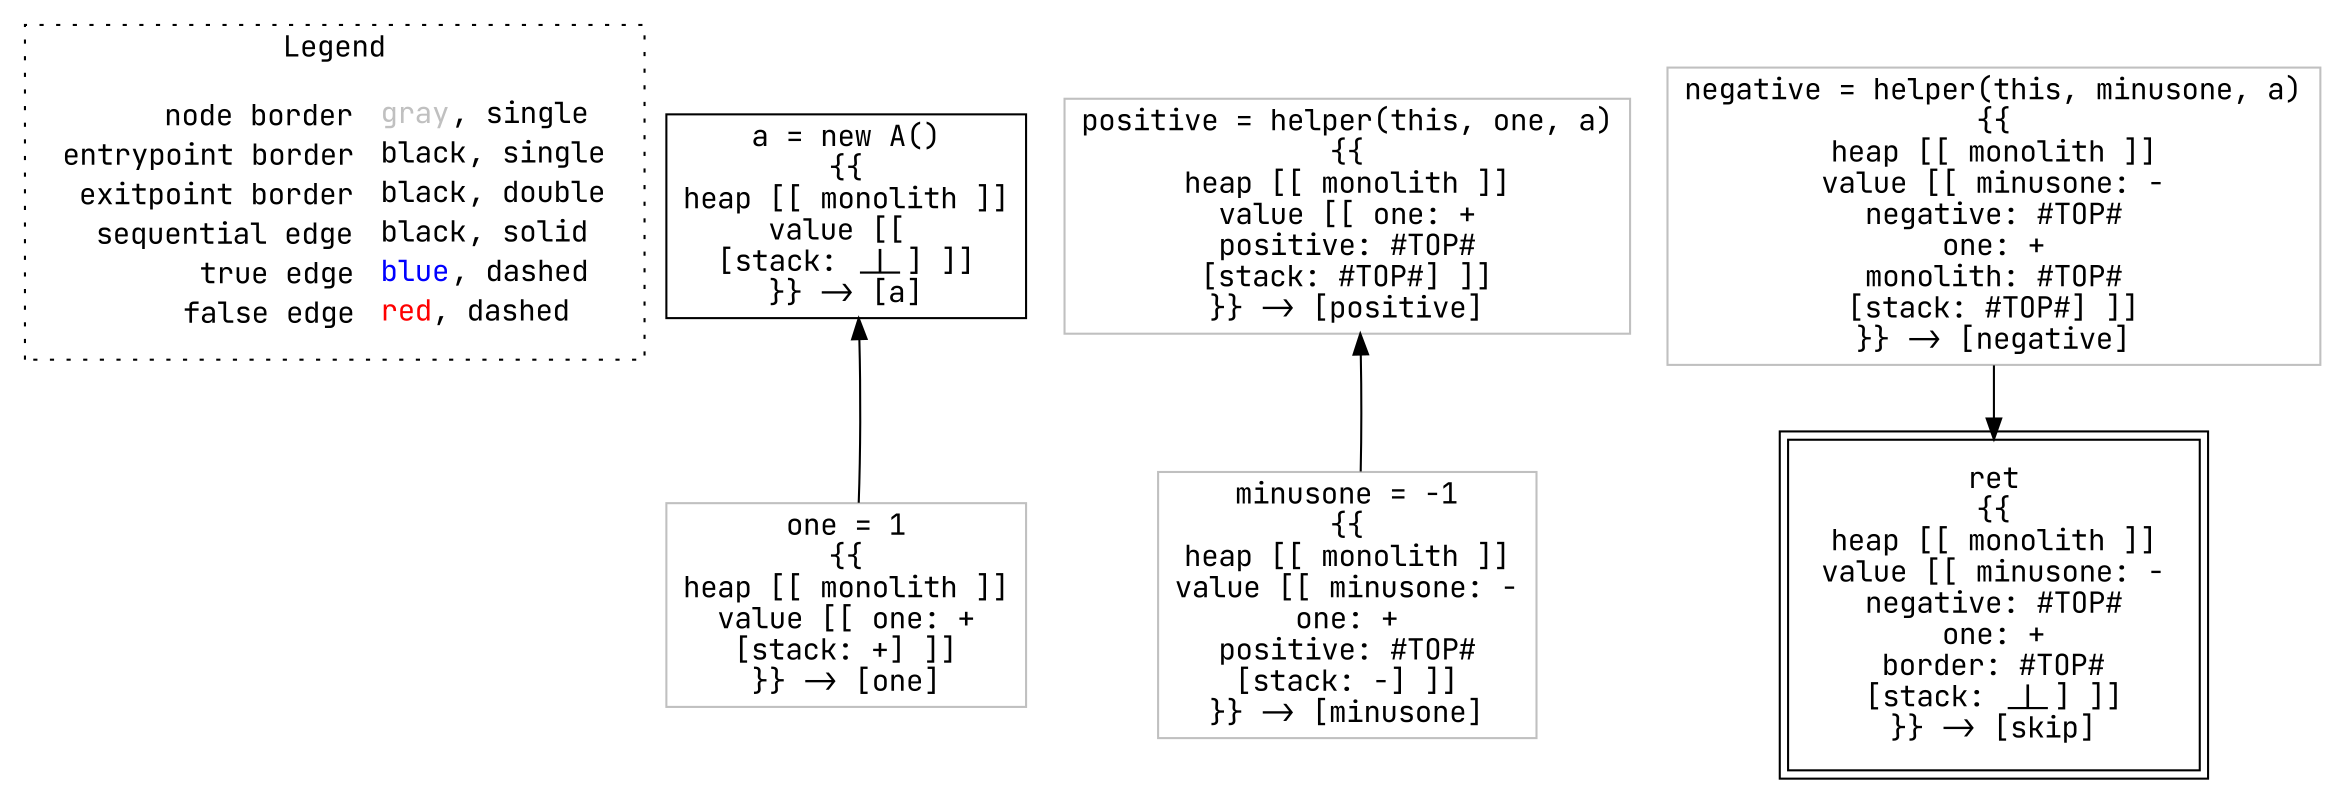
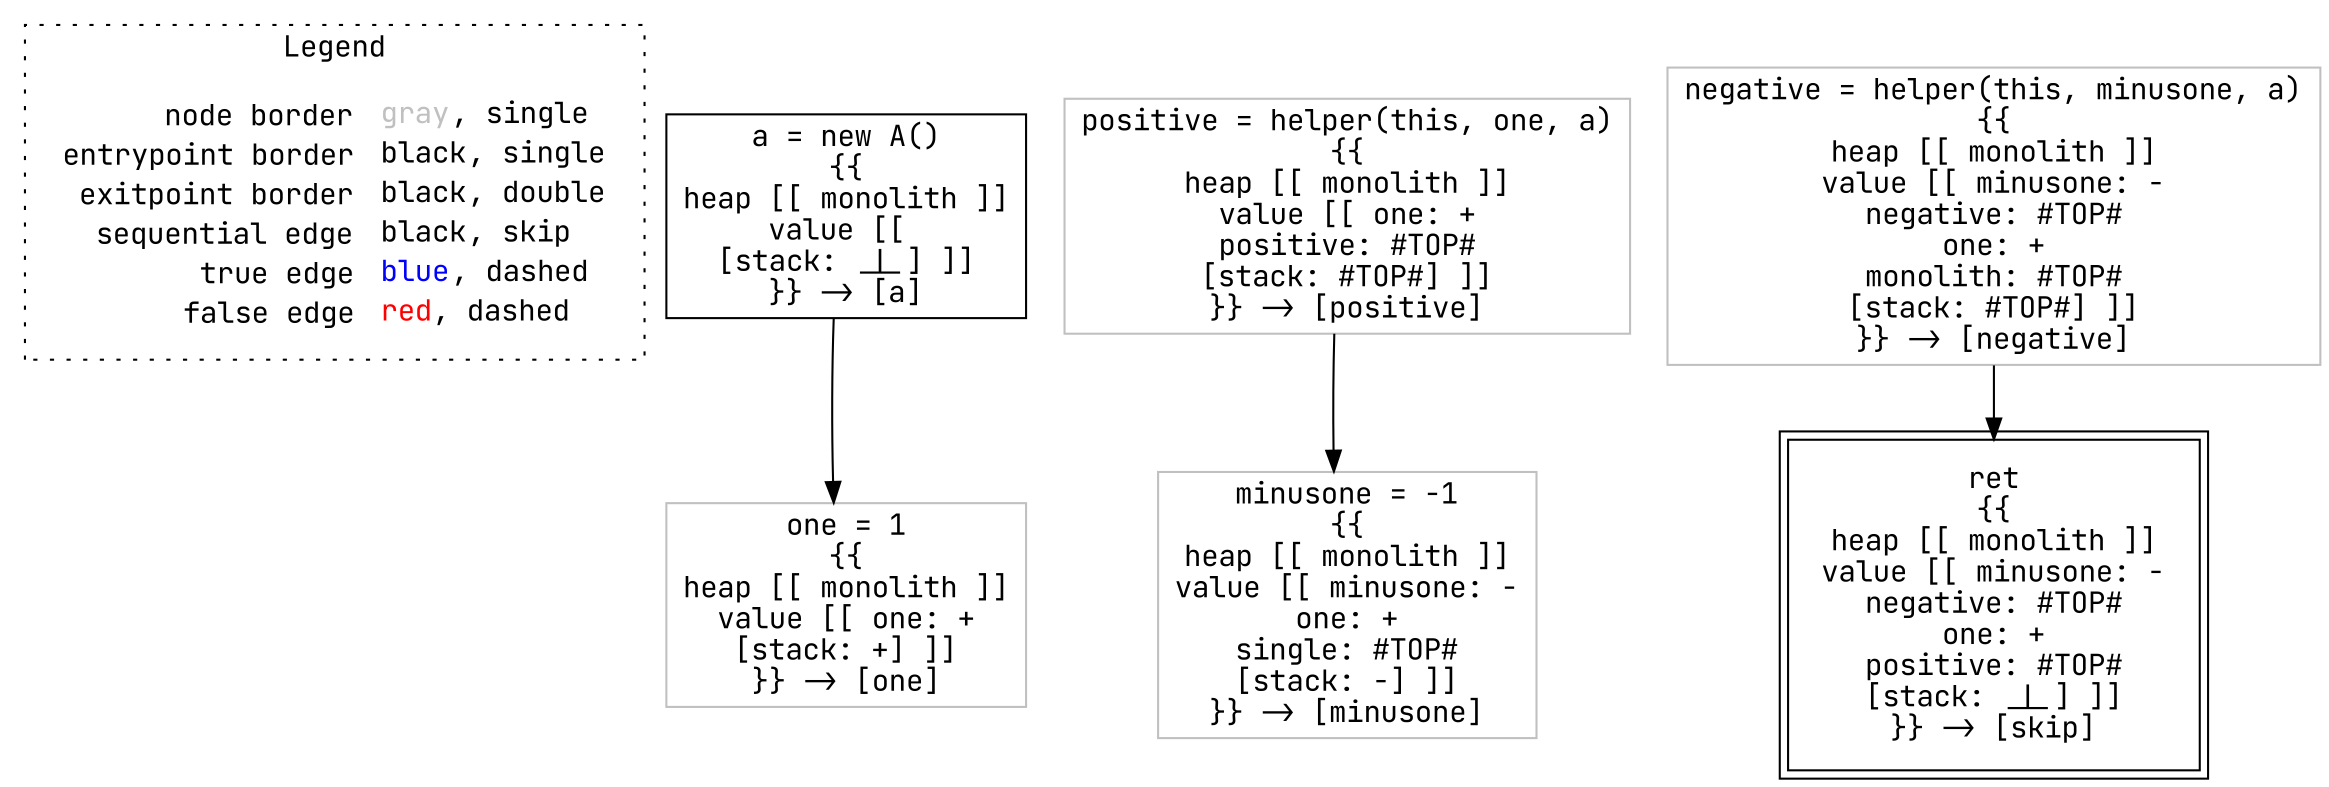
(528, 233) -> (520, 233)
(1361, 413) -> (1333, 392)
(860, 421) -> (832, 400)
(1347, 651) -> (1347, 651)
(1994, 666) -> (1994, 666)
